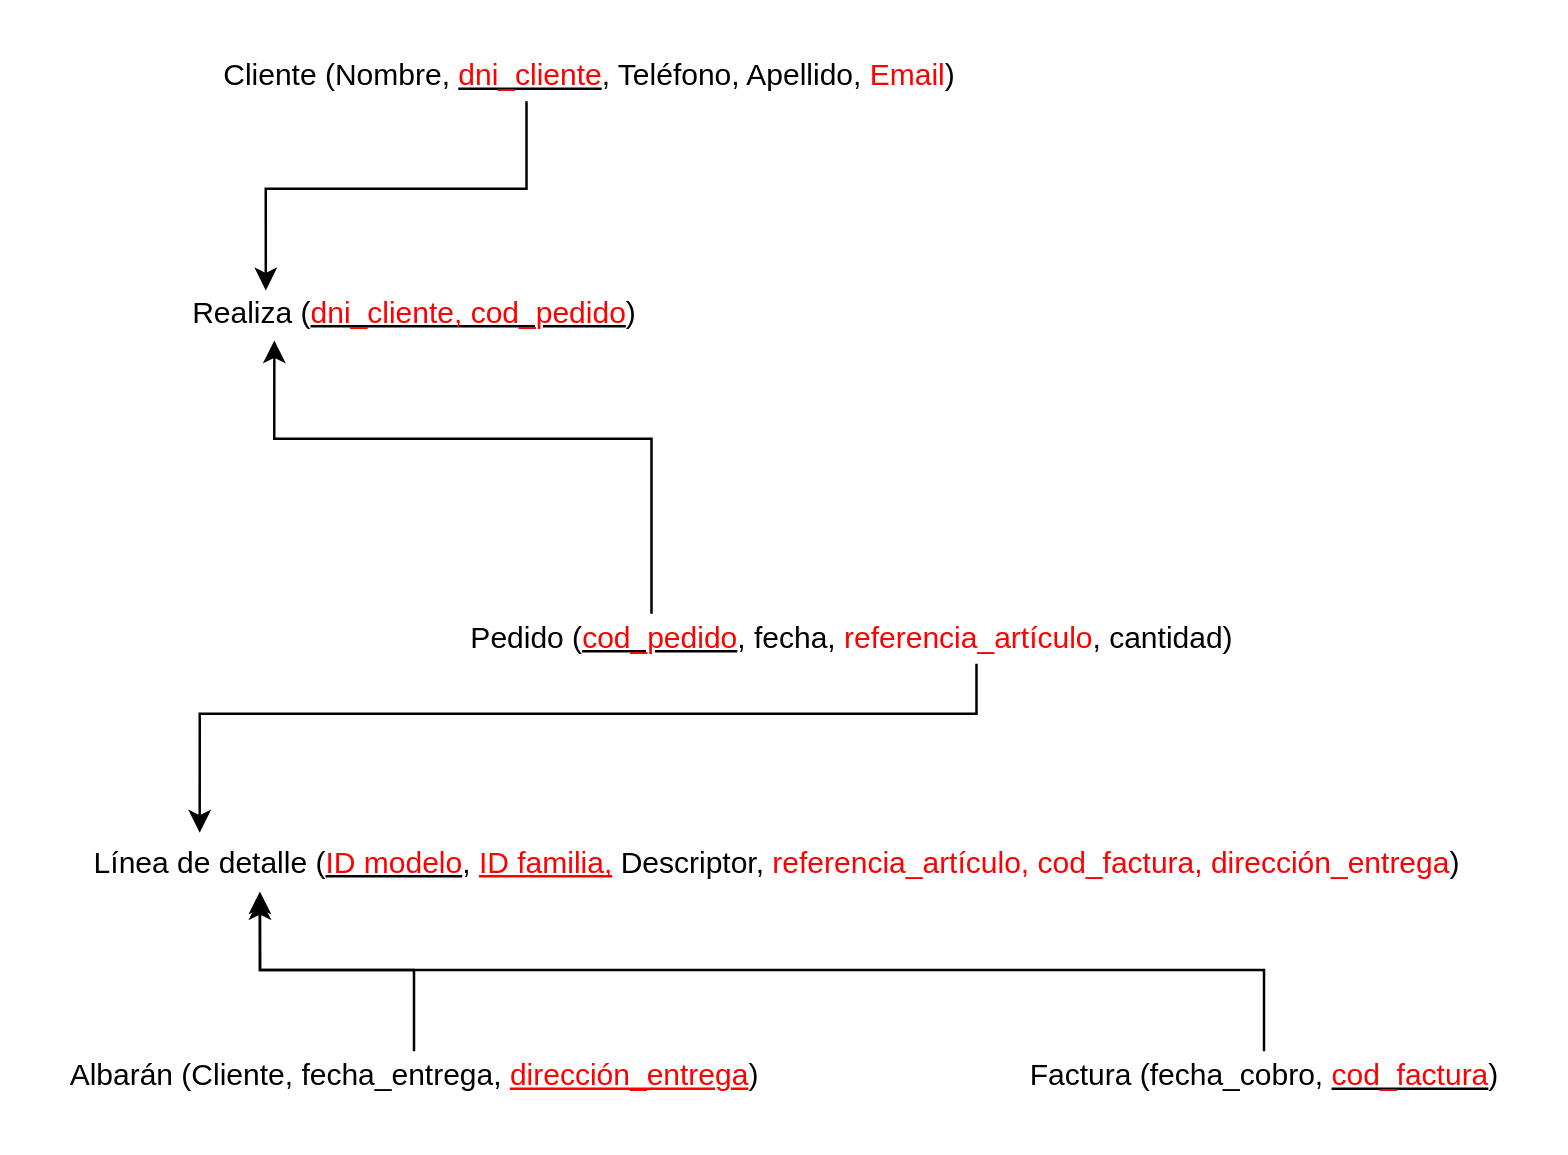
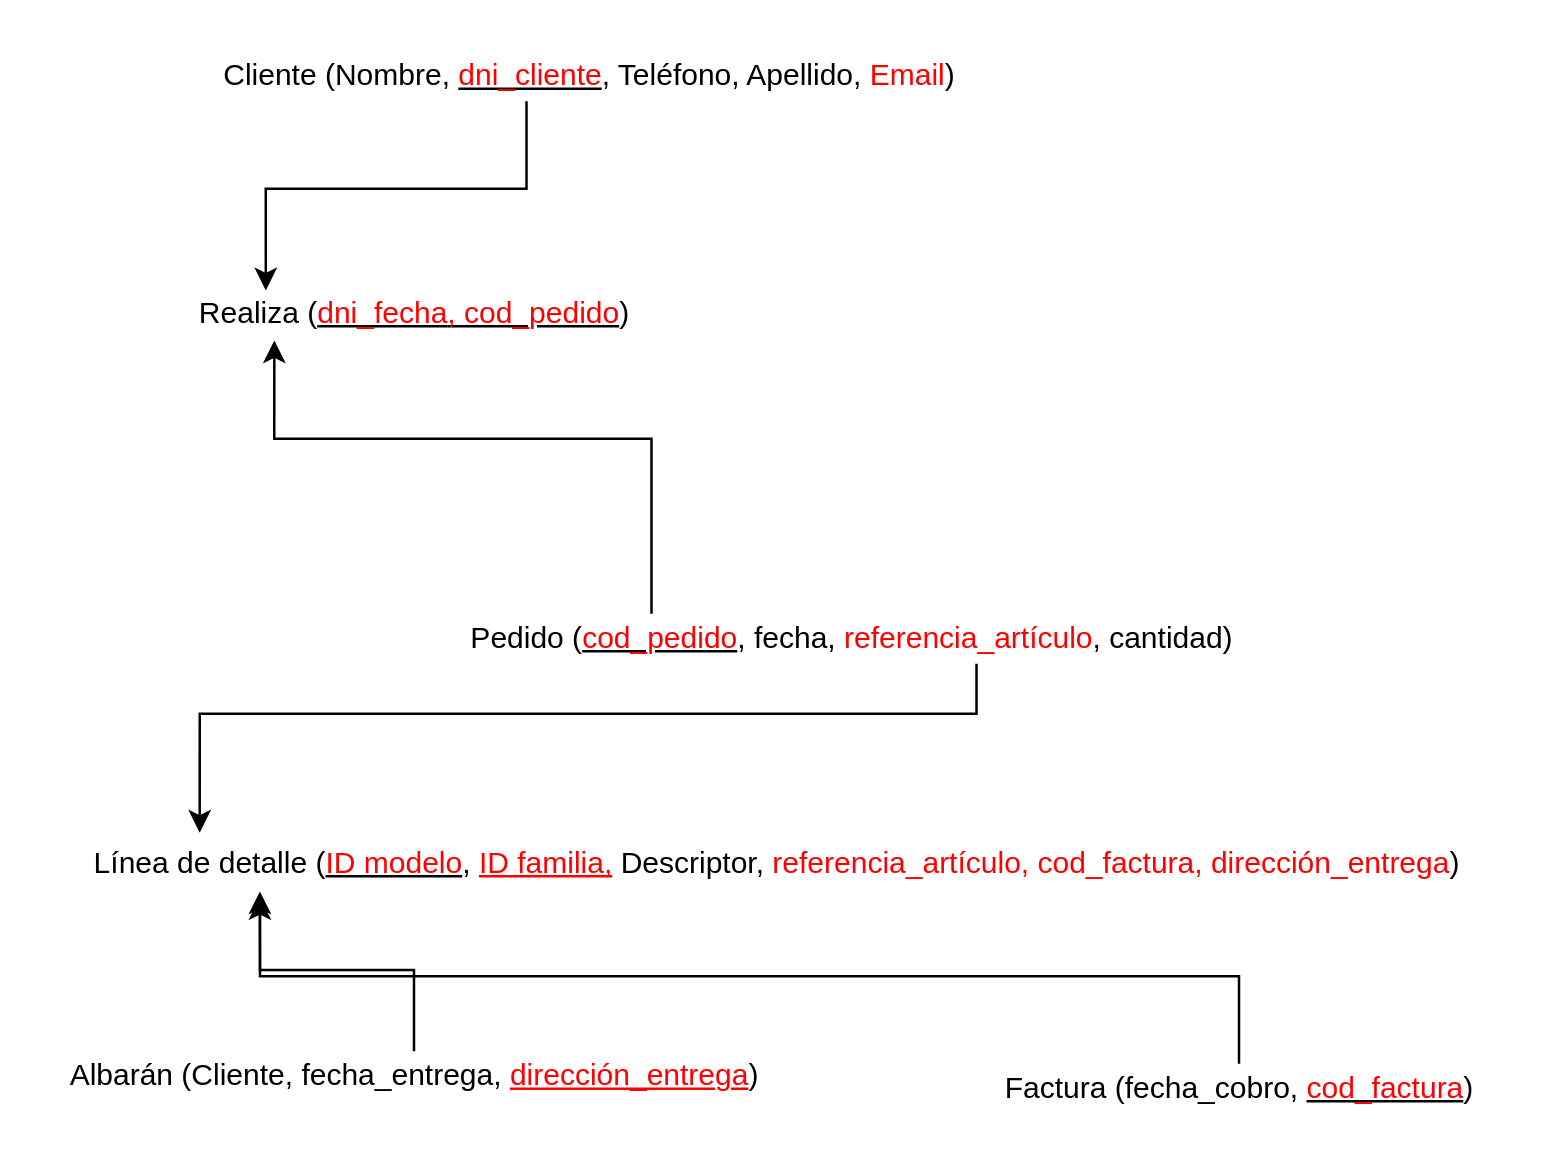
(415, 314) -> (415, 314)
(1264, 1076) -> (1239, 1089)
